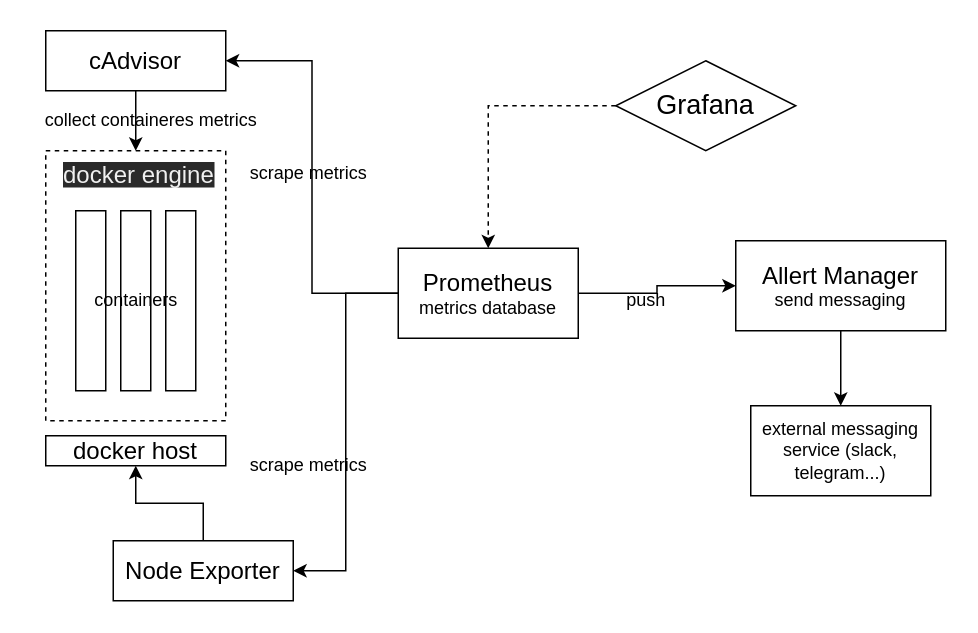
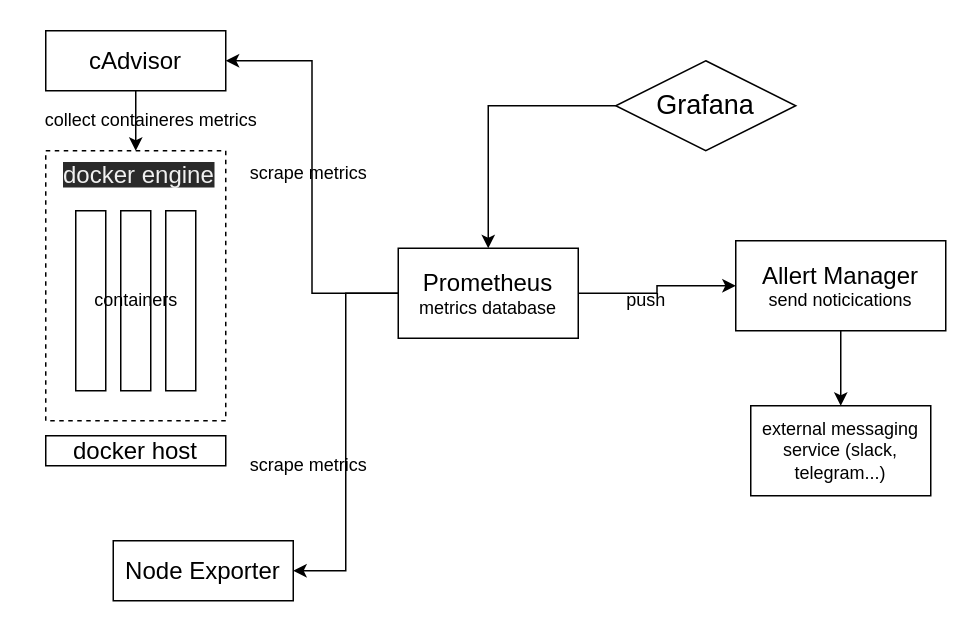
(488, 110) -> (488, 110)
(841, 286) -> (841, 286)
(175, 503) -> none
